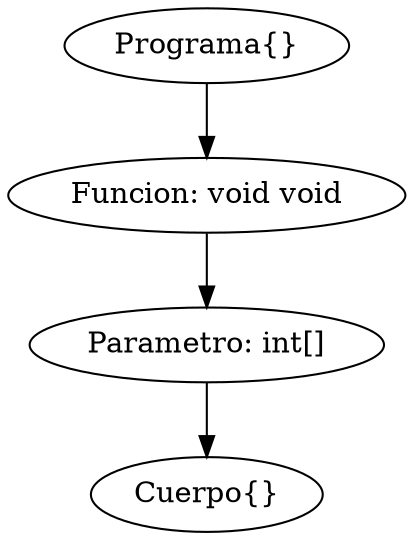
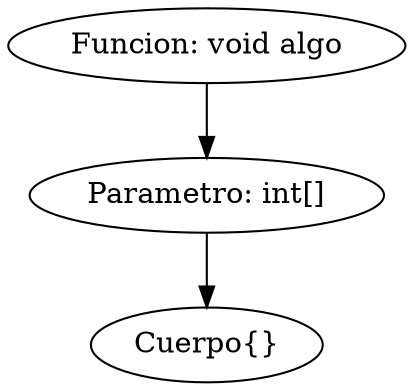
(207, 46) -> none
(207, 195) -> (207, 46)
